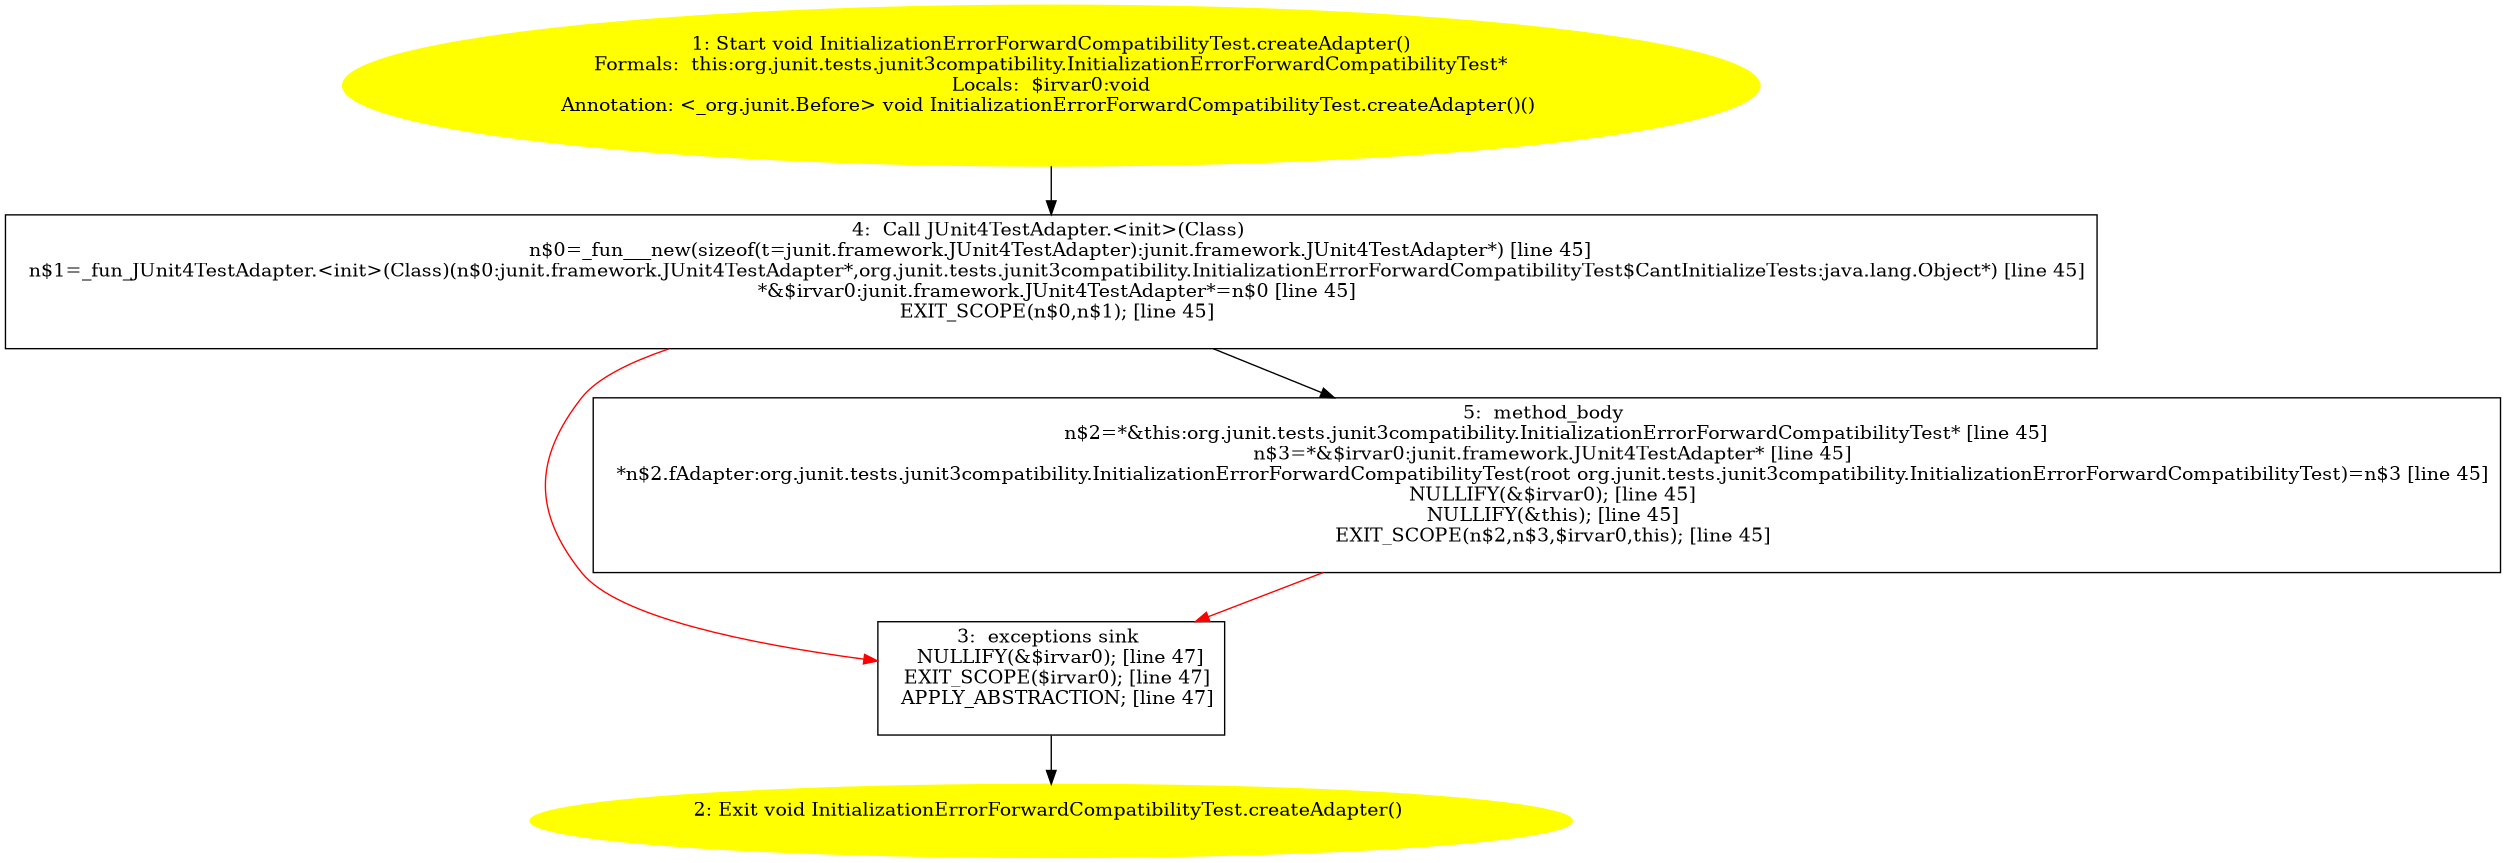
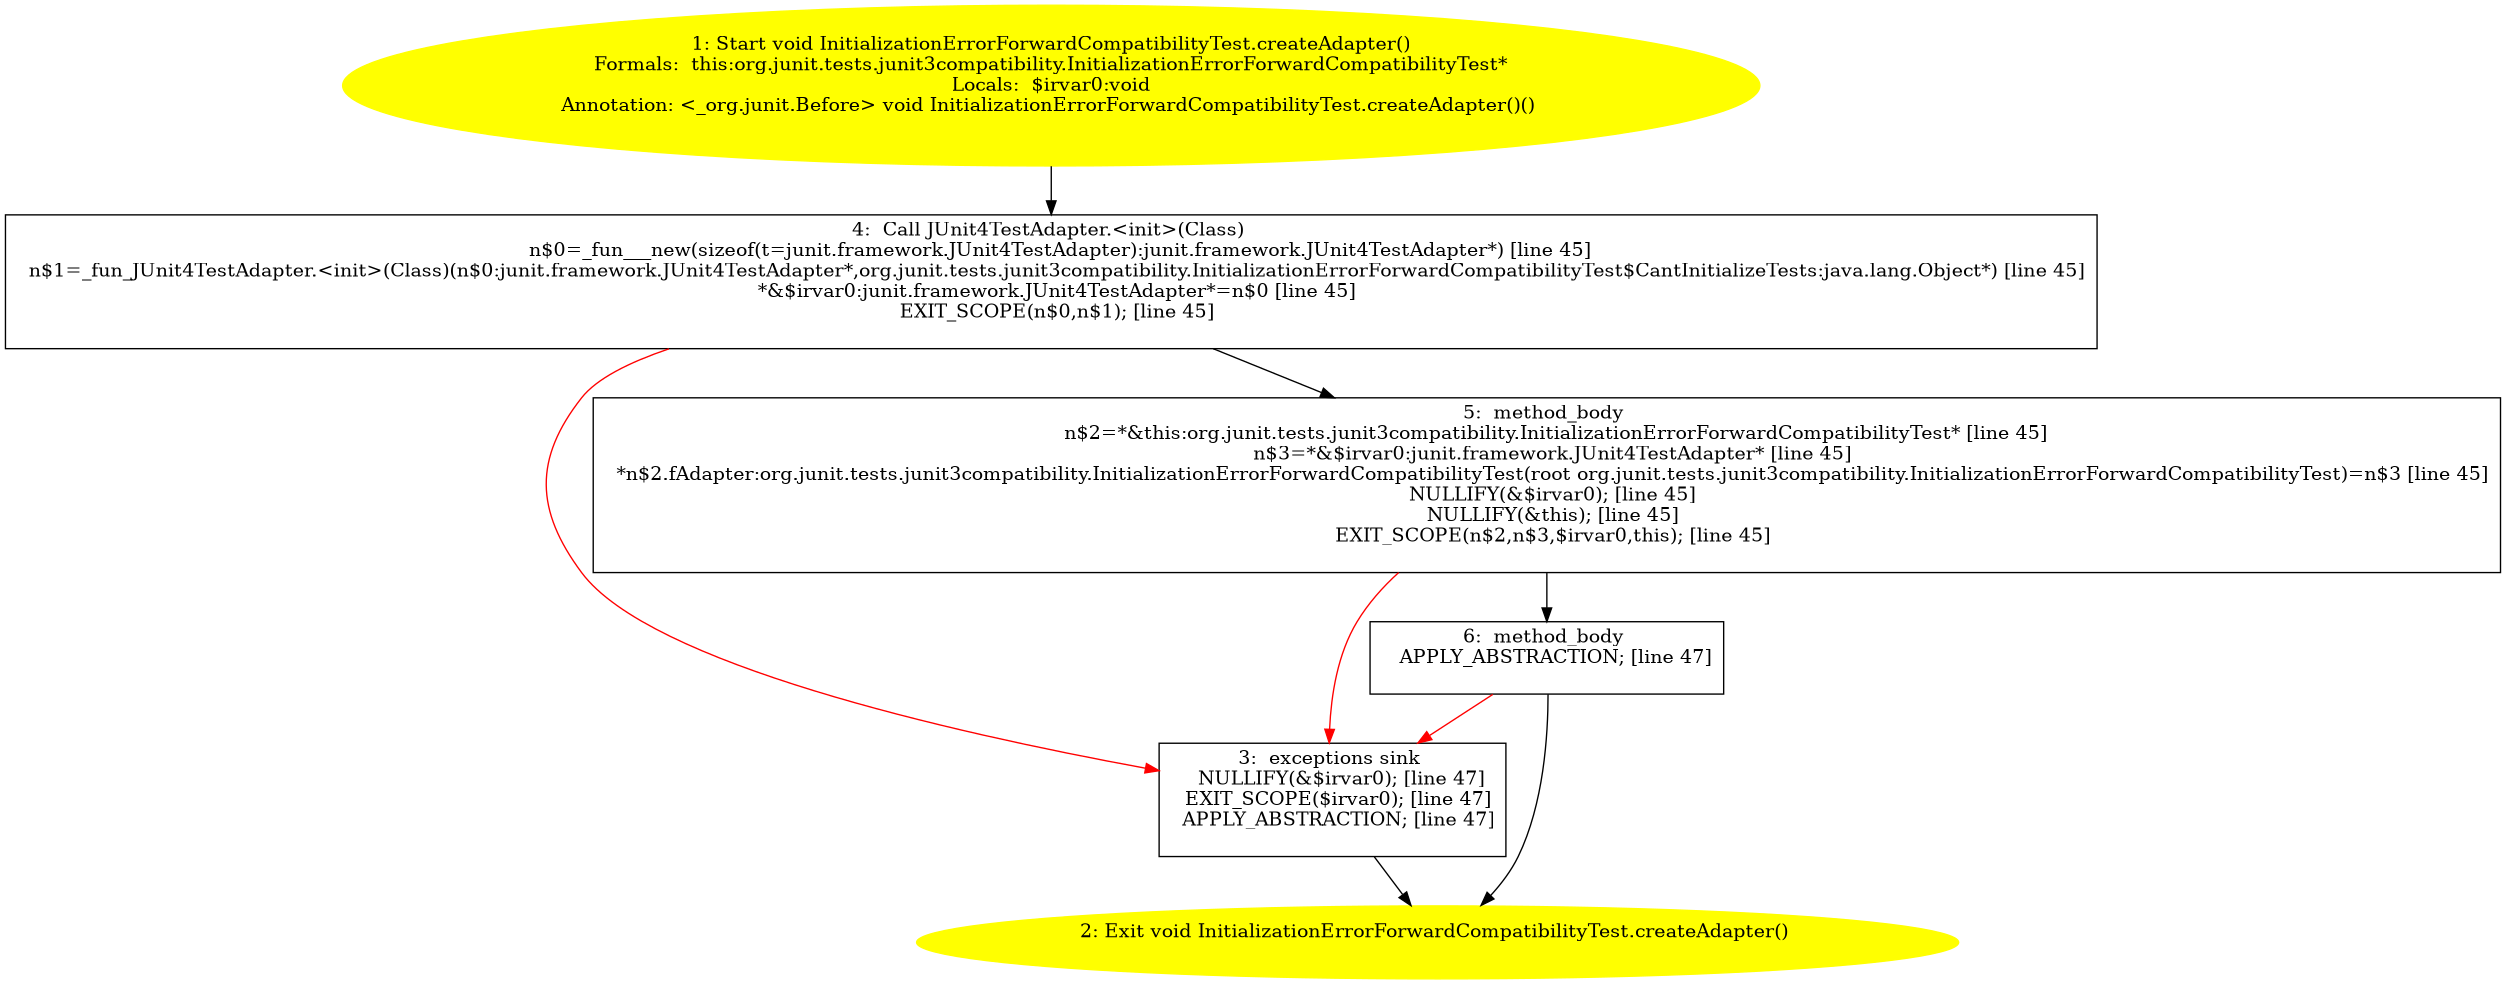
none -> (1547, 658)
